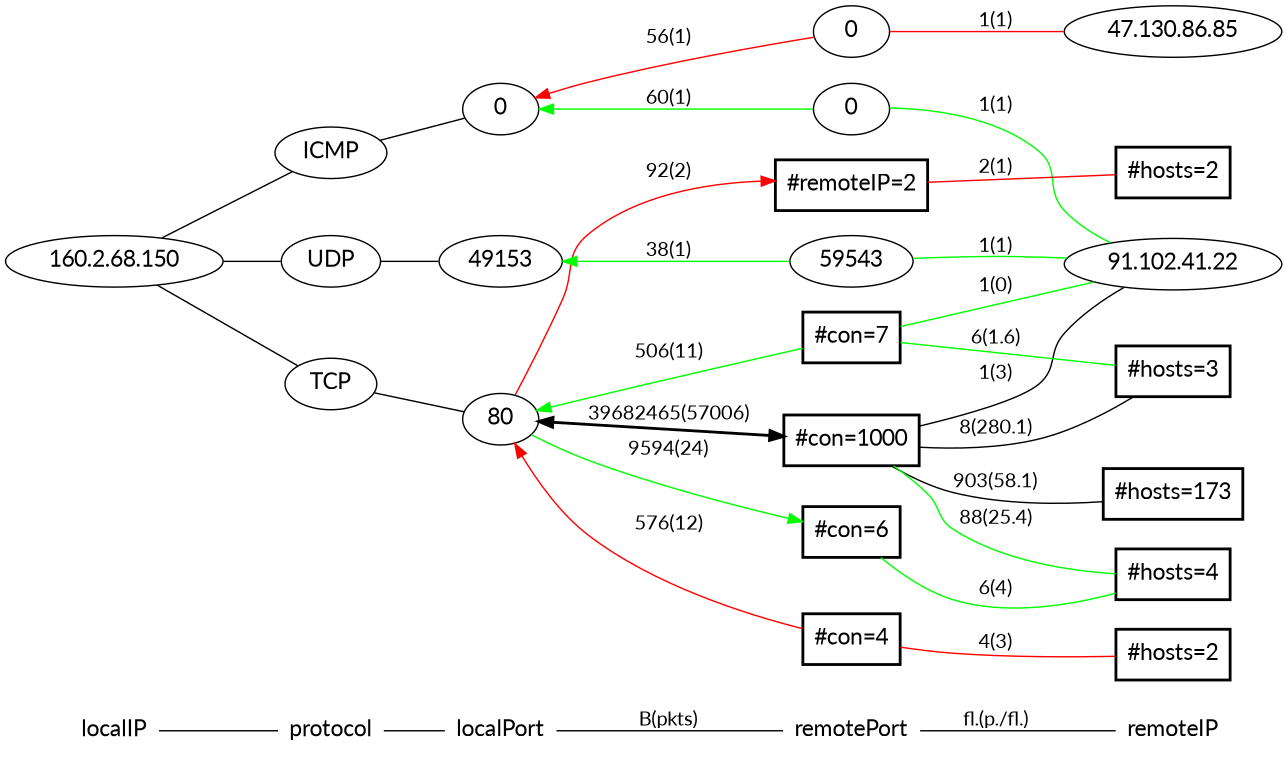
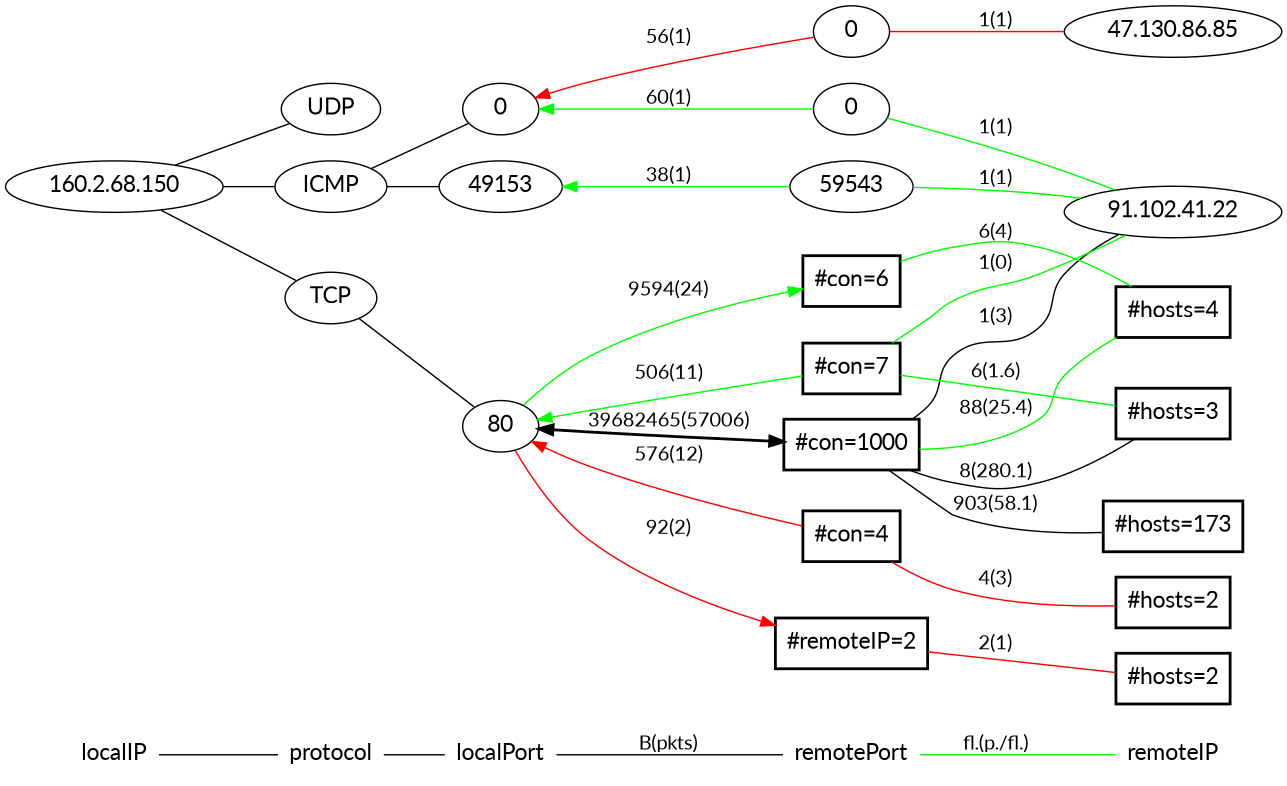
(410, 261) -> (413, 187)
(1018, 731) -> (1018, 755)
